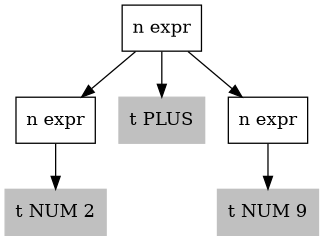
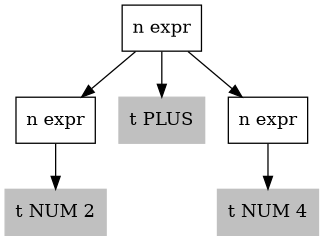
(268, 212) -> (268, 212)
